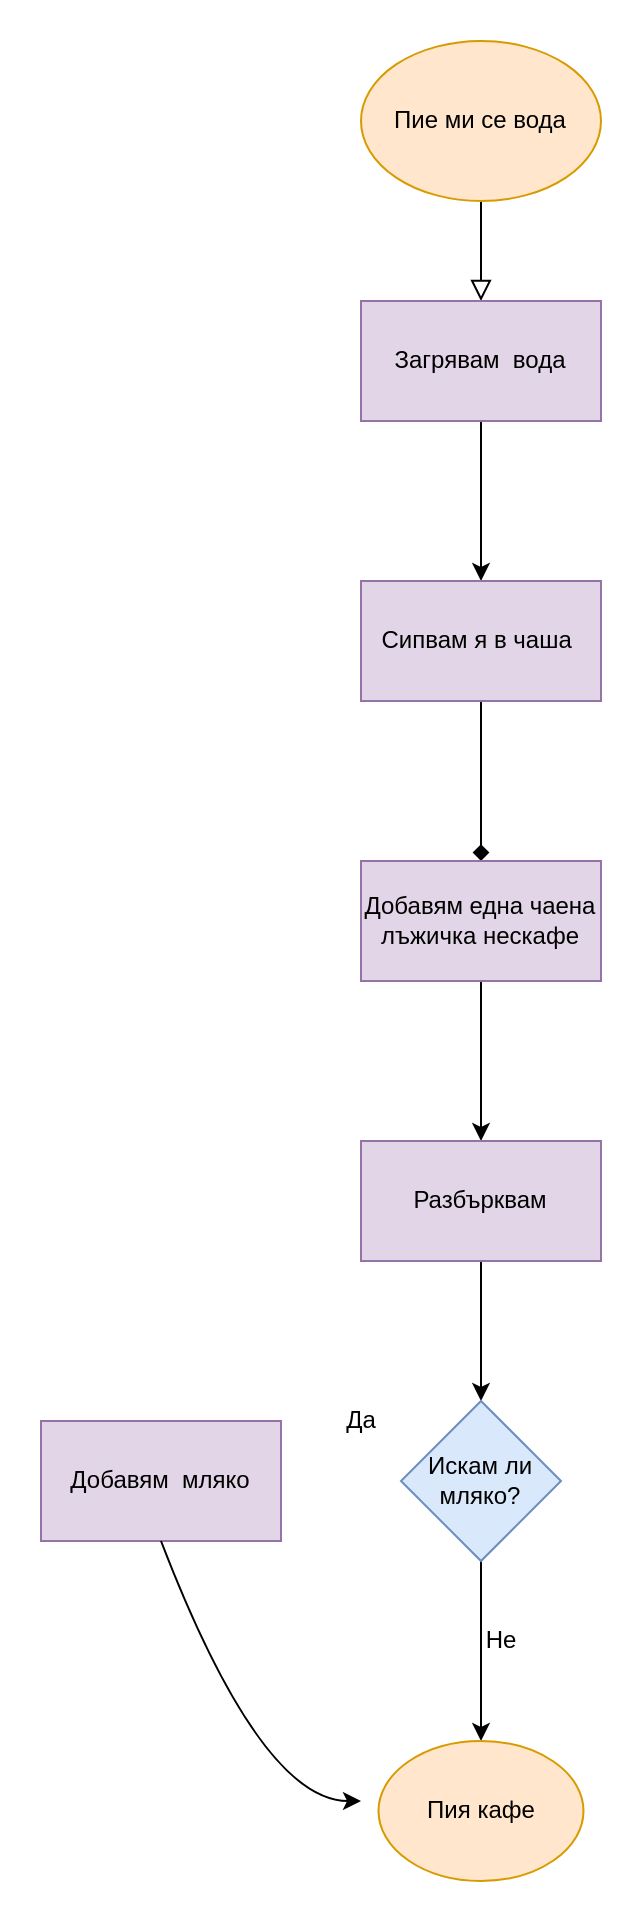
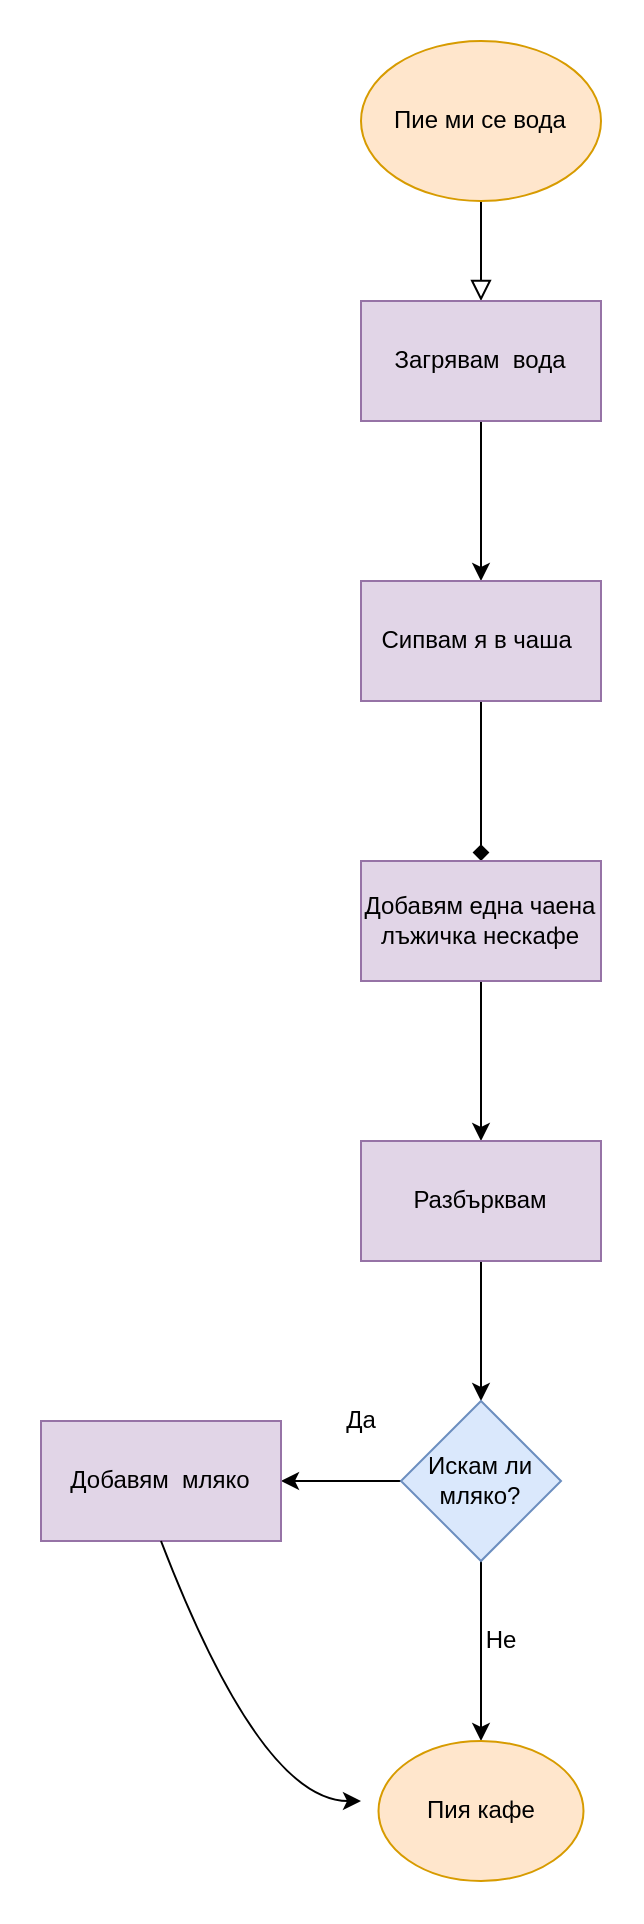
none -> (348, 1481)
